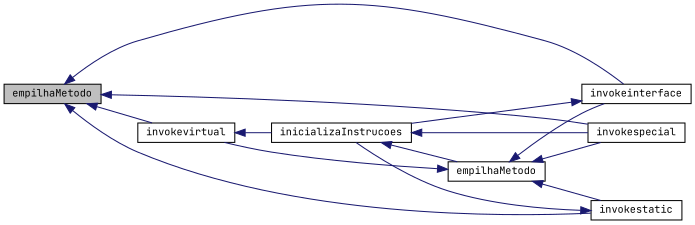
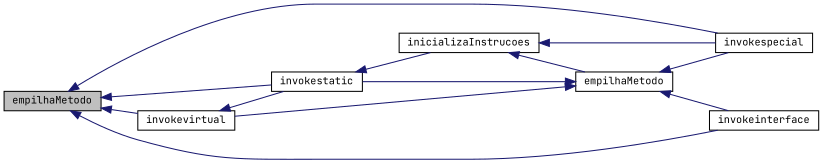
(519, 109) -> none
(258, 133) -> (257, 100)
